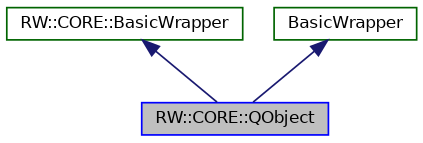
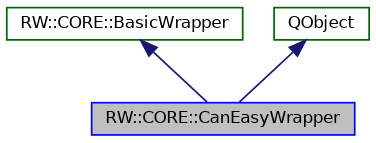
(345, 24) -> (322, 24)
(235, 119) -> (223, 119)
